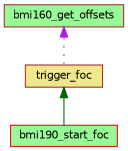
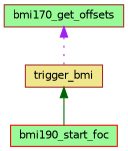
(64, 16) -> (64, 16)
(64, 76) -> (64, 76)
